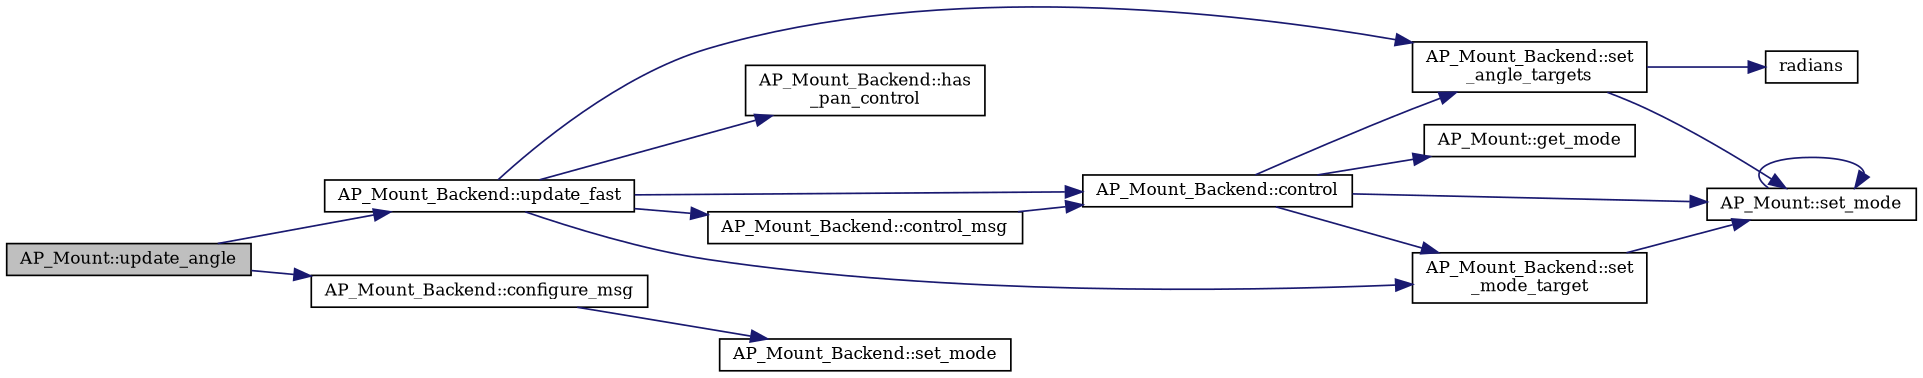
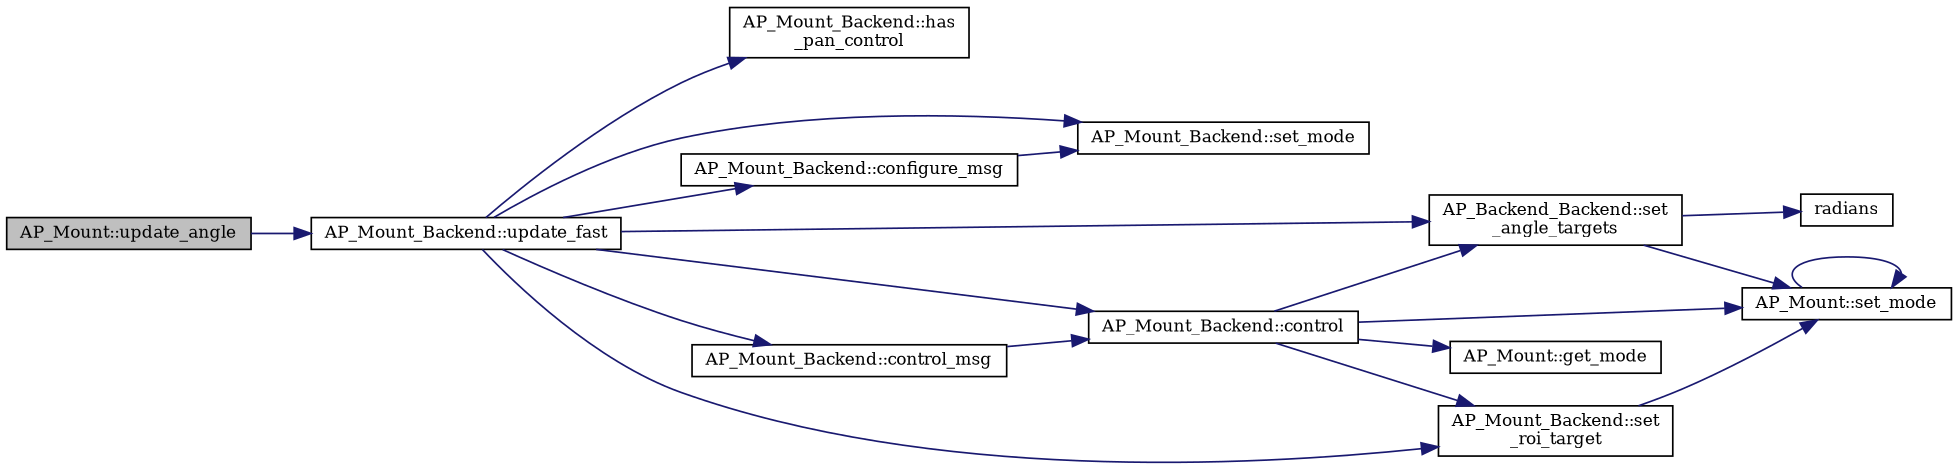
(1530, 67) -> (1556, 220)
none -> (770, 124)
(273, 273) -> (649, 203)
(1530, 278) -> (1556, 431)
